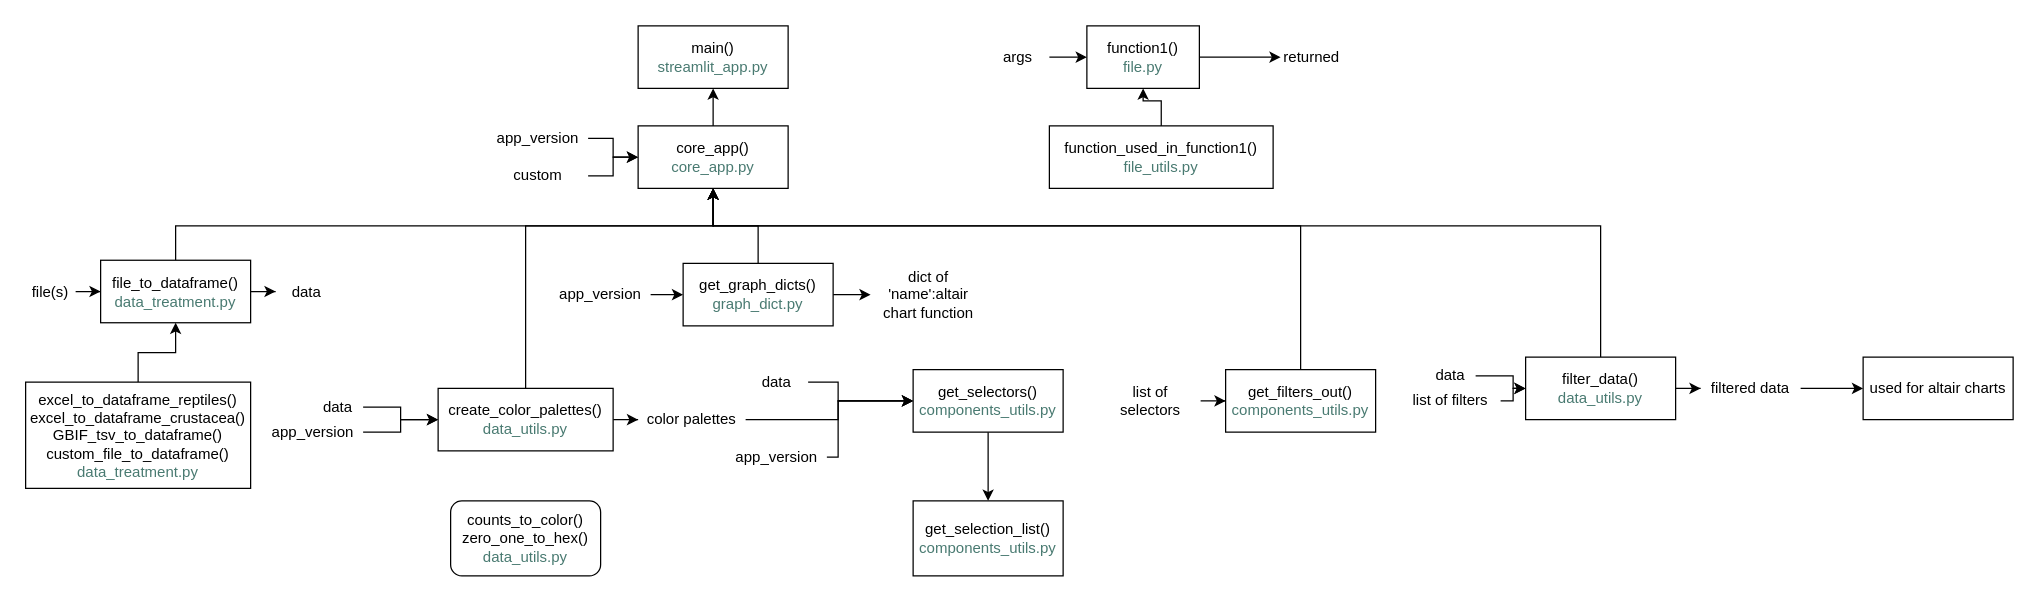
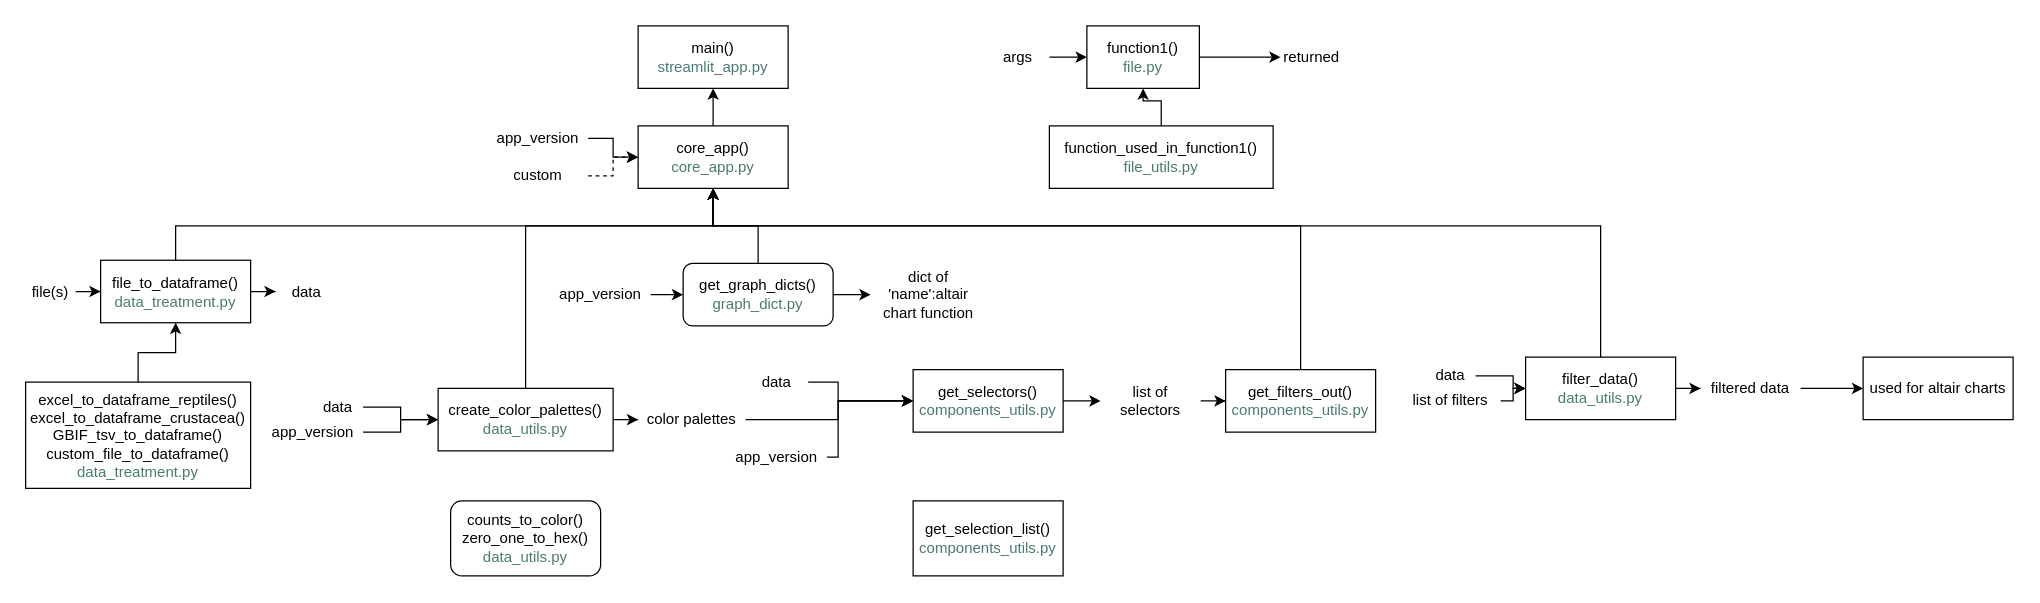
(609, 176) -> (609, 176)
(758, 294) -> (758, 294)
(988, 462) -> (1086, 401)
